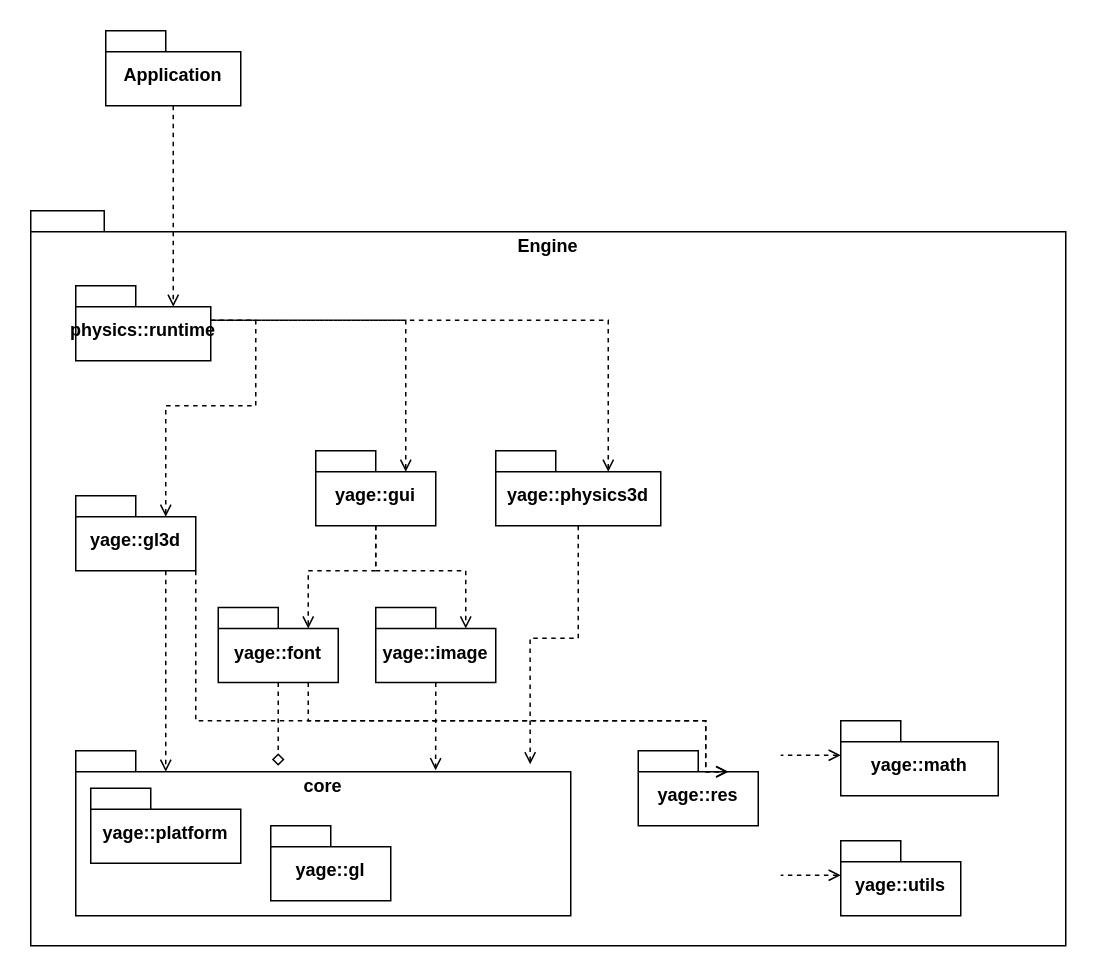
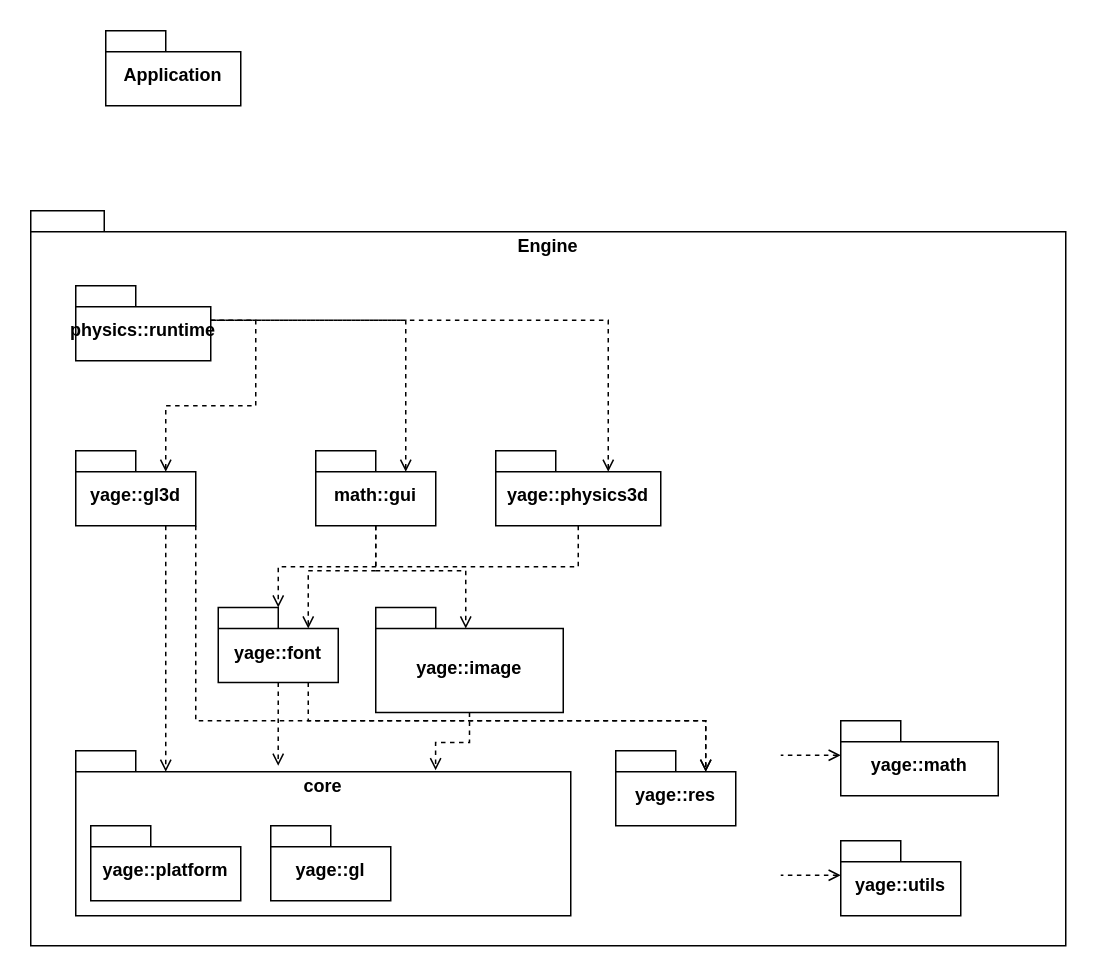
(173, 204) -> none
(376, 496) -> (376, 496)
(136, 533) -> (136, 488)
(530, 640) -> (408, 567)
(436, 645) -> (470, 660)
(278, 753) -> (278, 757)
(698, 788) -> (676, 788)
(166, 826) -> (166, 863)
